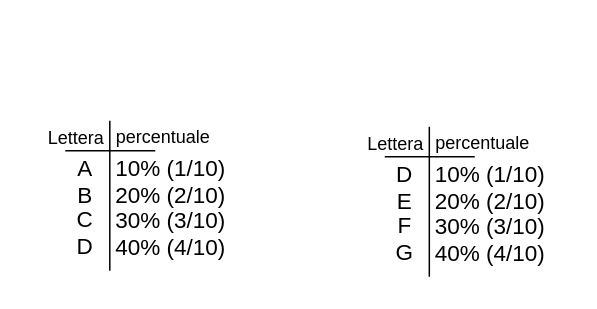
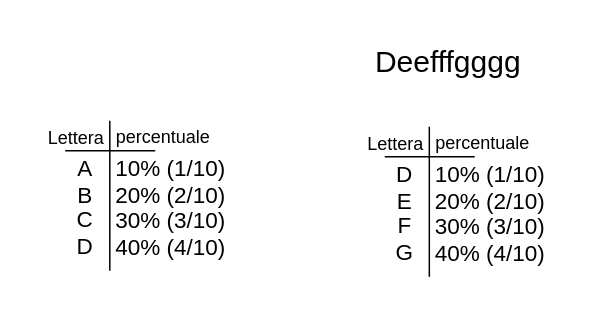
none -> (448, 61)
